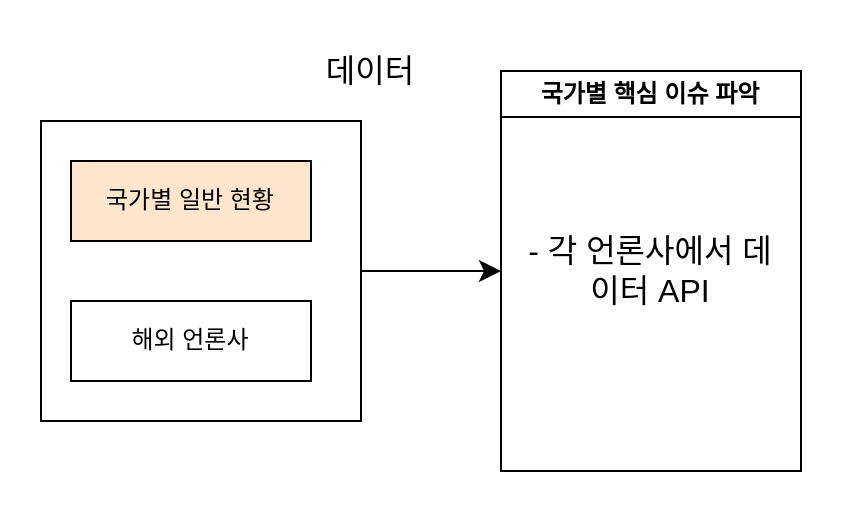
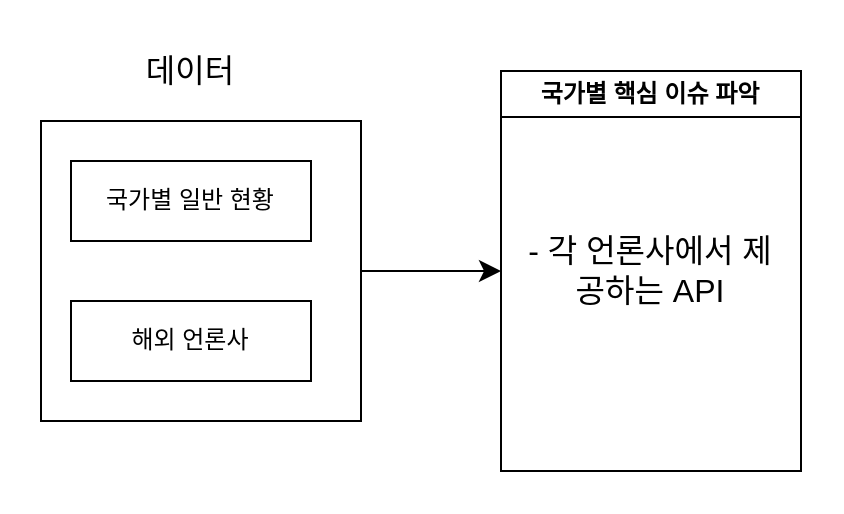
(371, 71) -> (191, 71)
(191, 201) -> (191, 201)
(651, 271) -> (651, 271)
